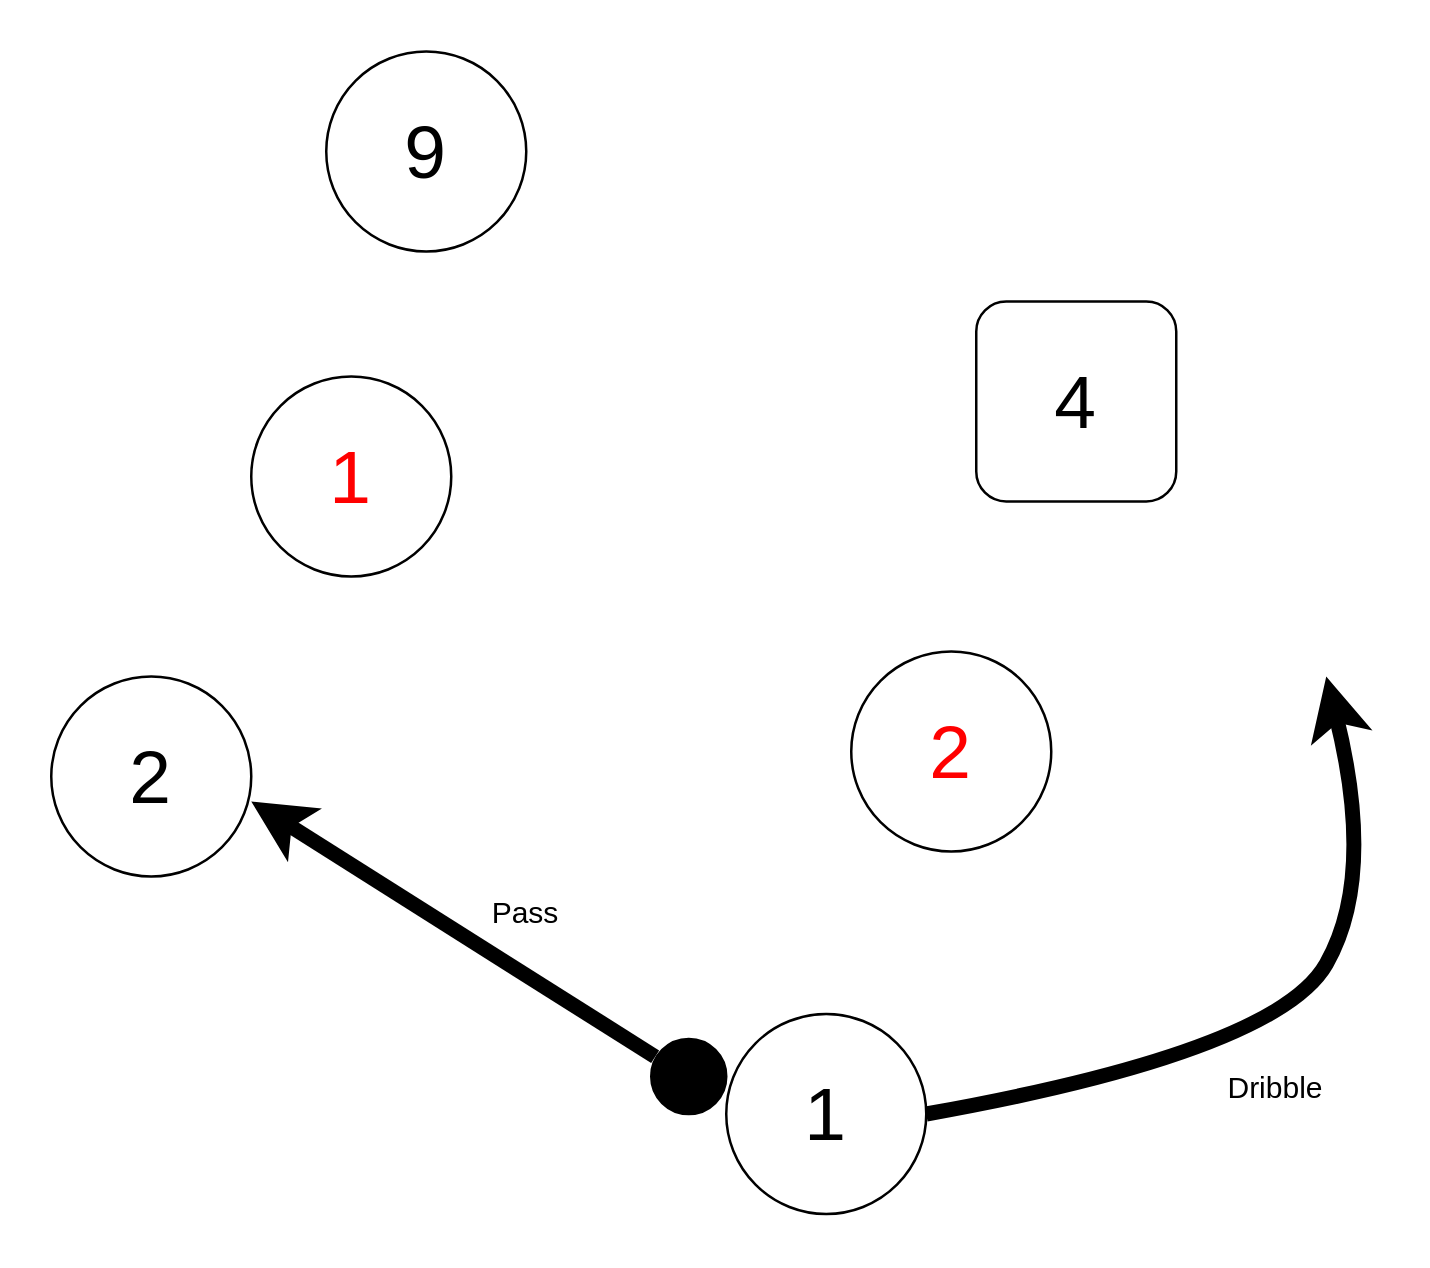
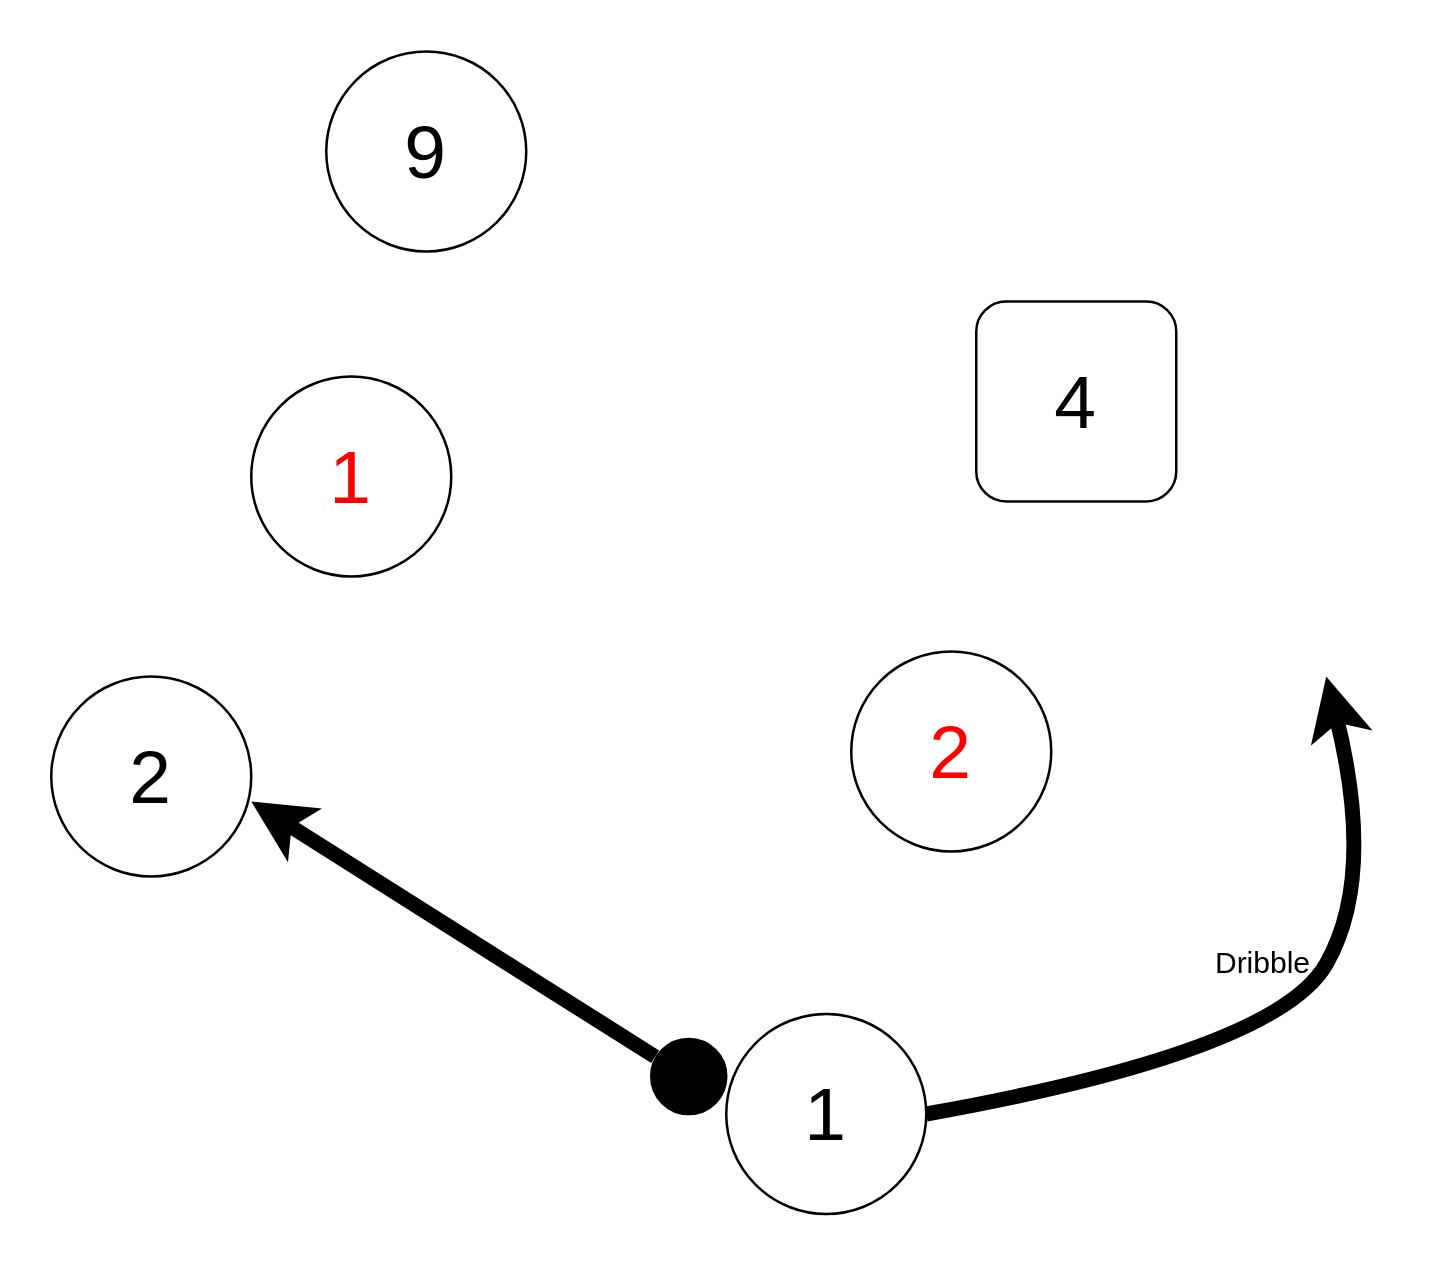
(526, 914) -> none
(1276, 1089) -> (1264, 964)
